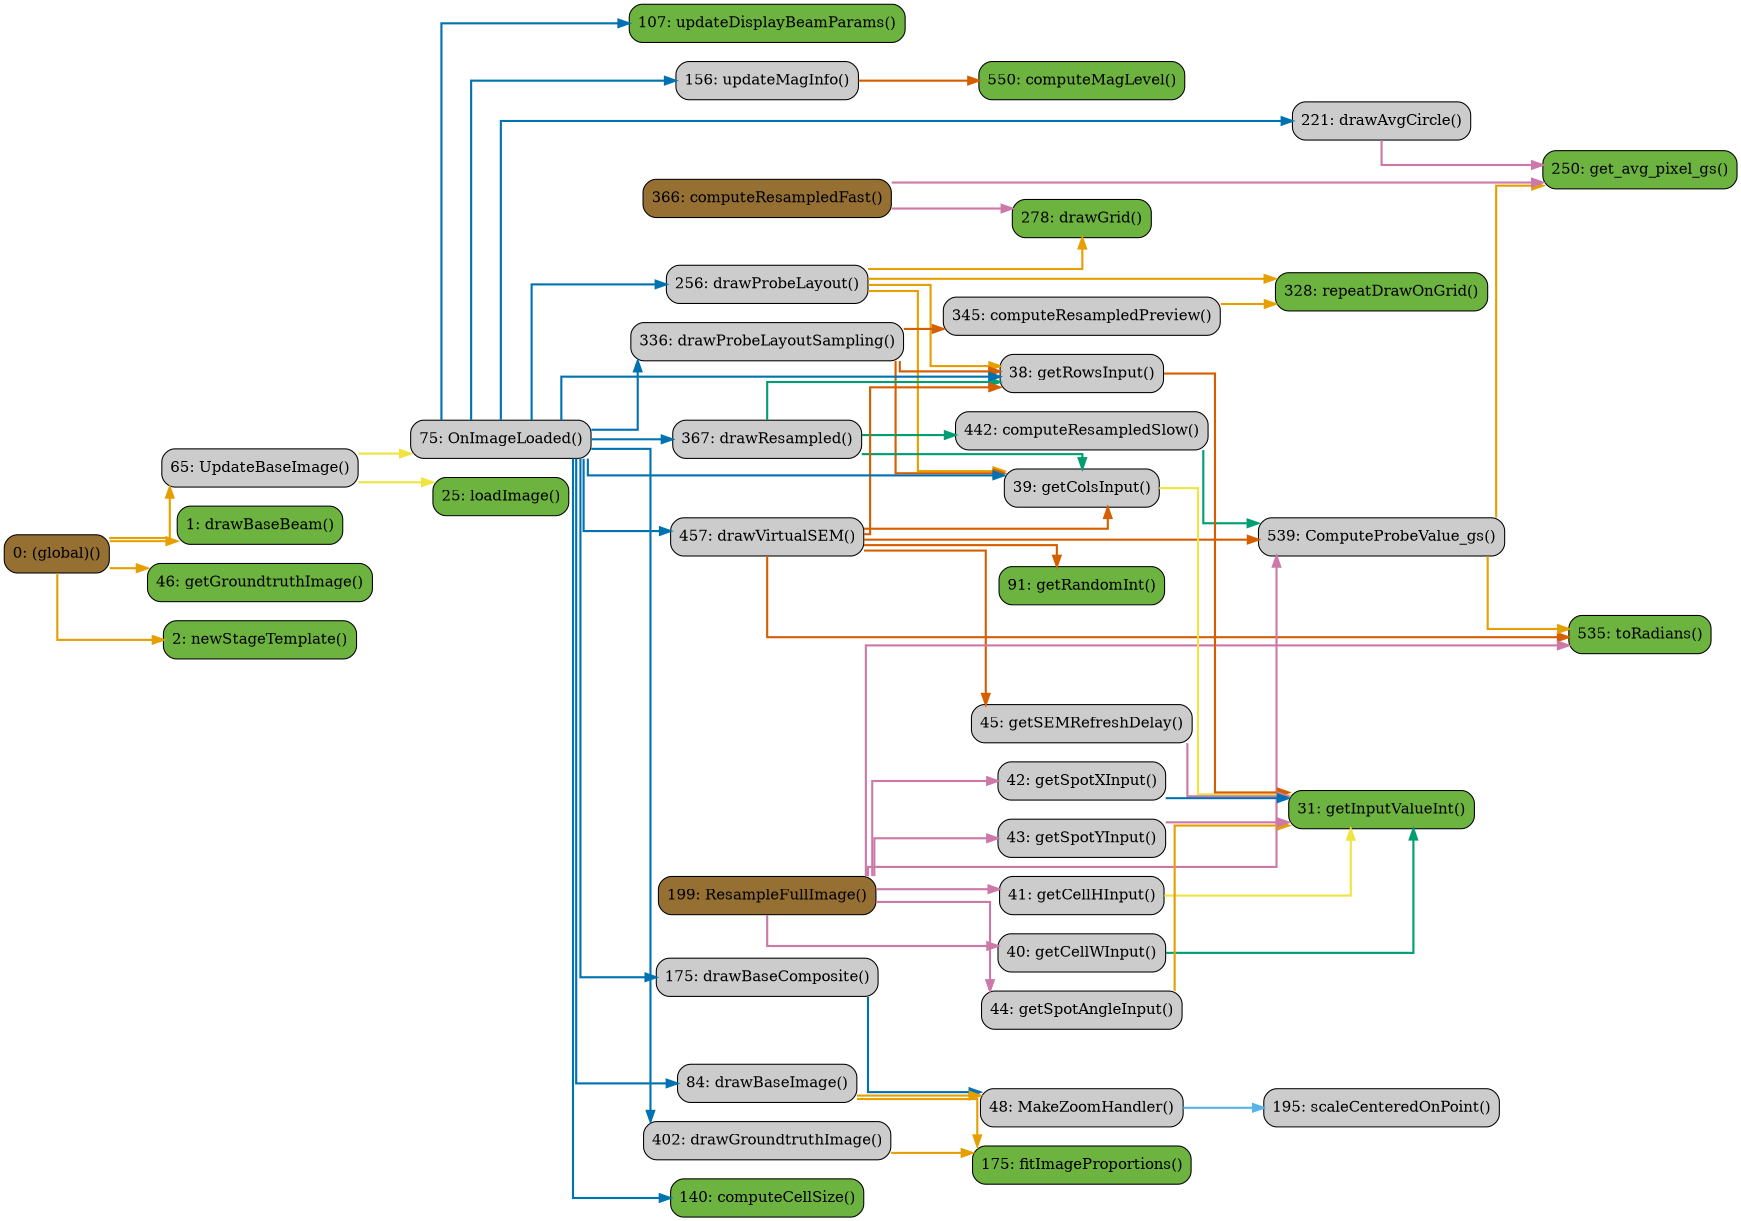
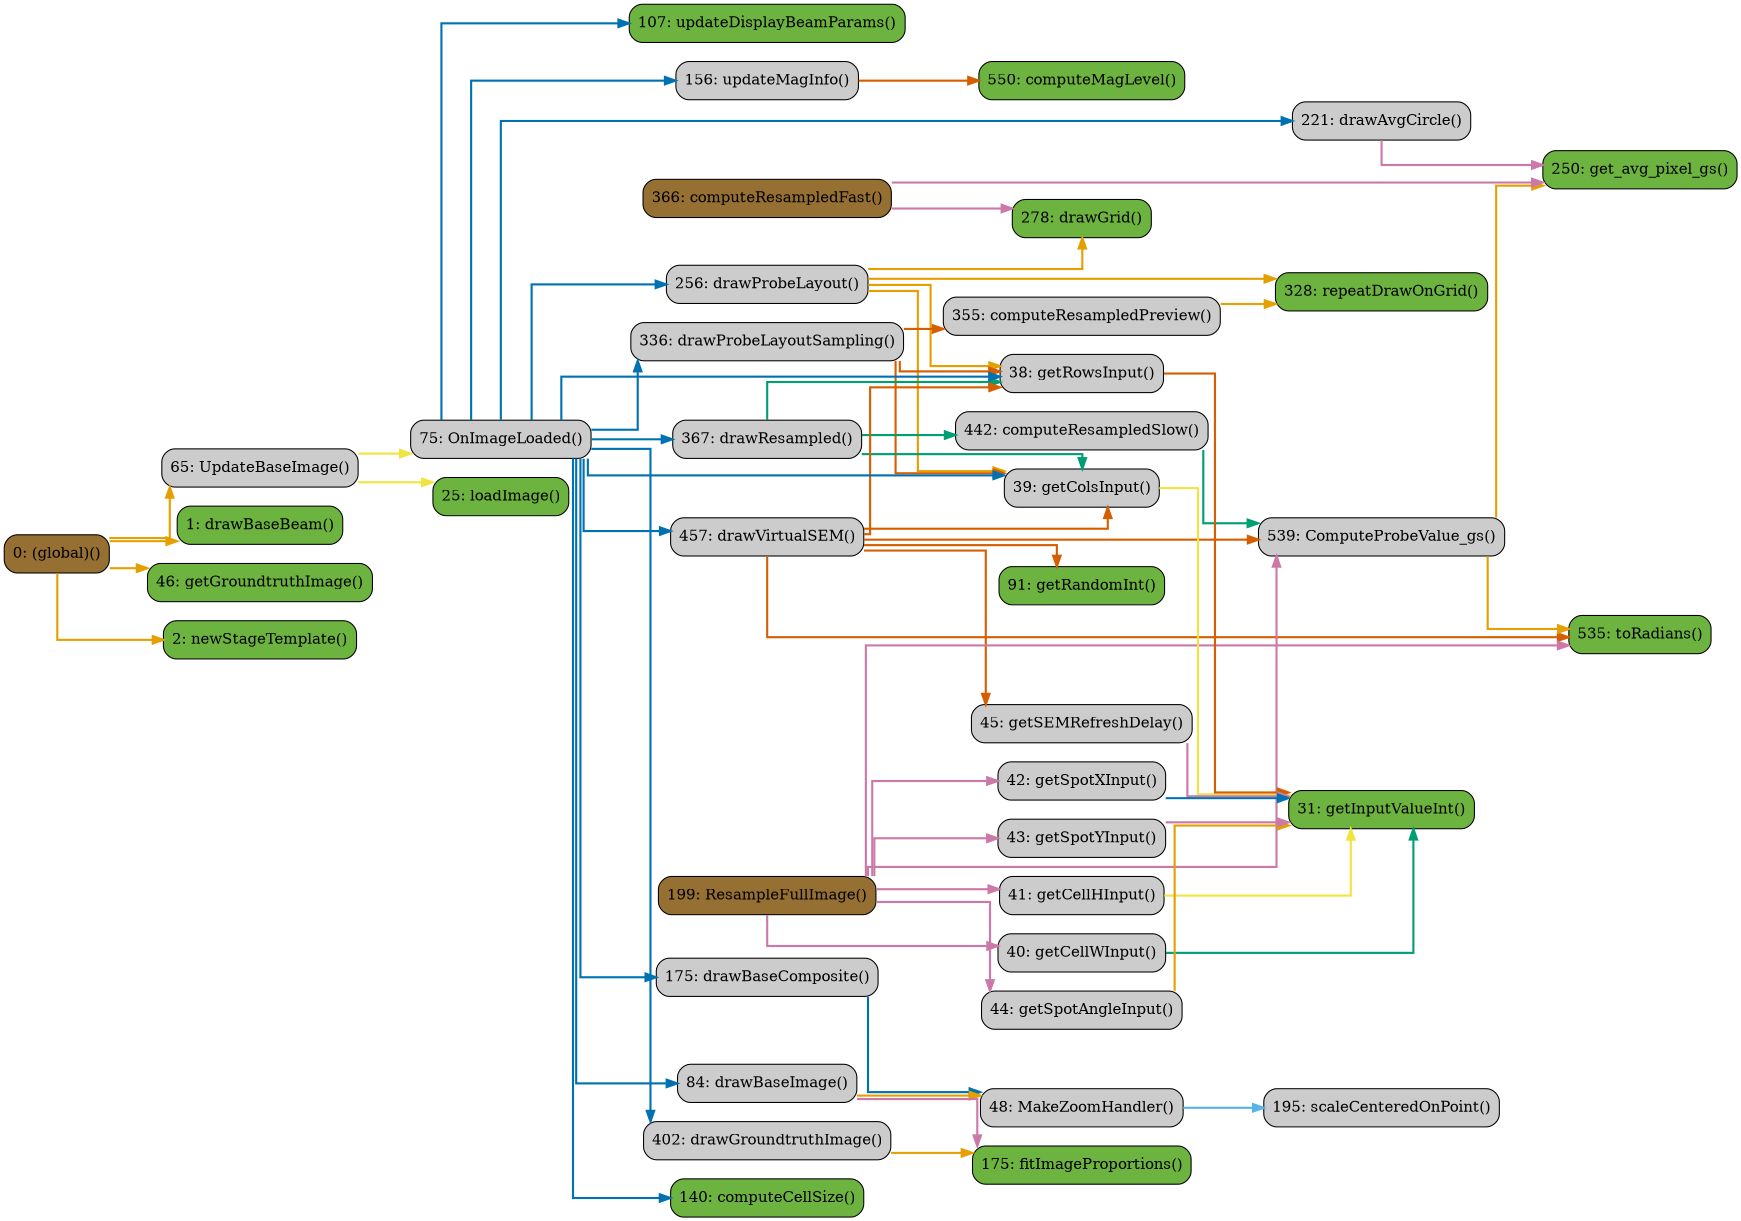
(1082, 316) -> (1082, 316)
(935, 1099) -> (935, 1099)
